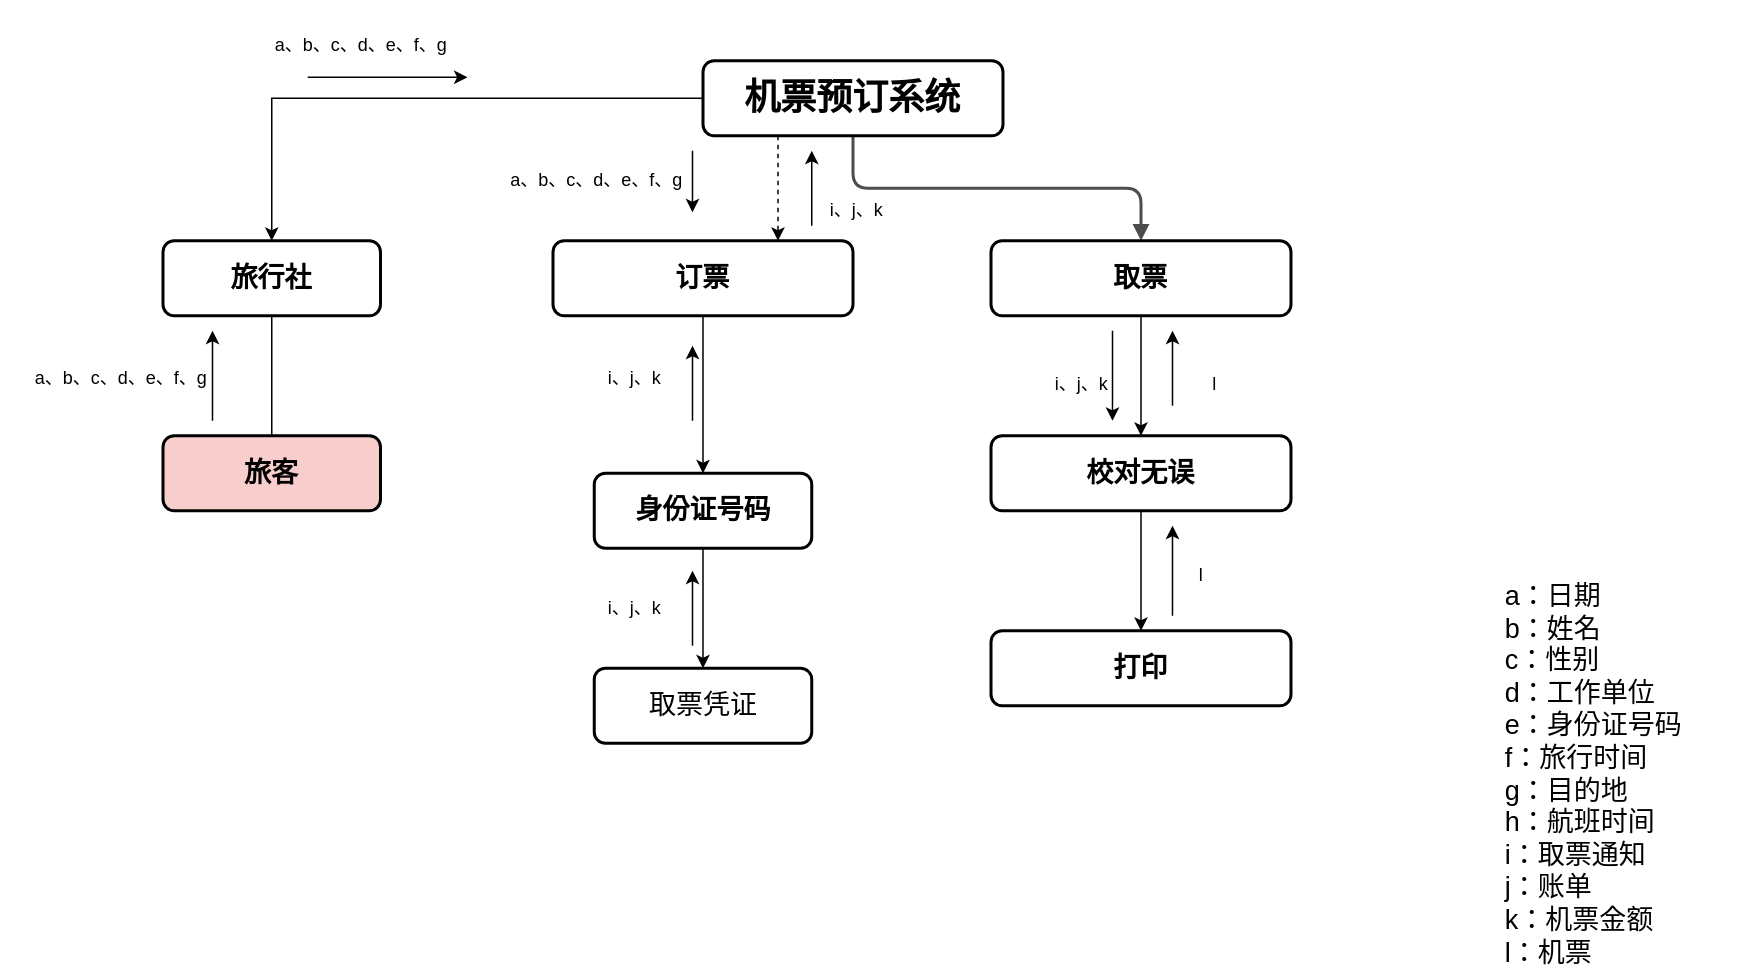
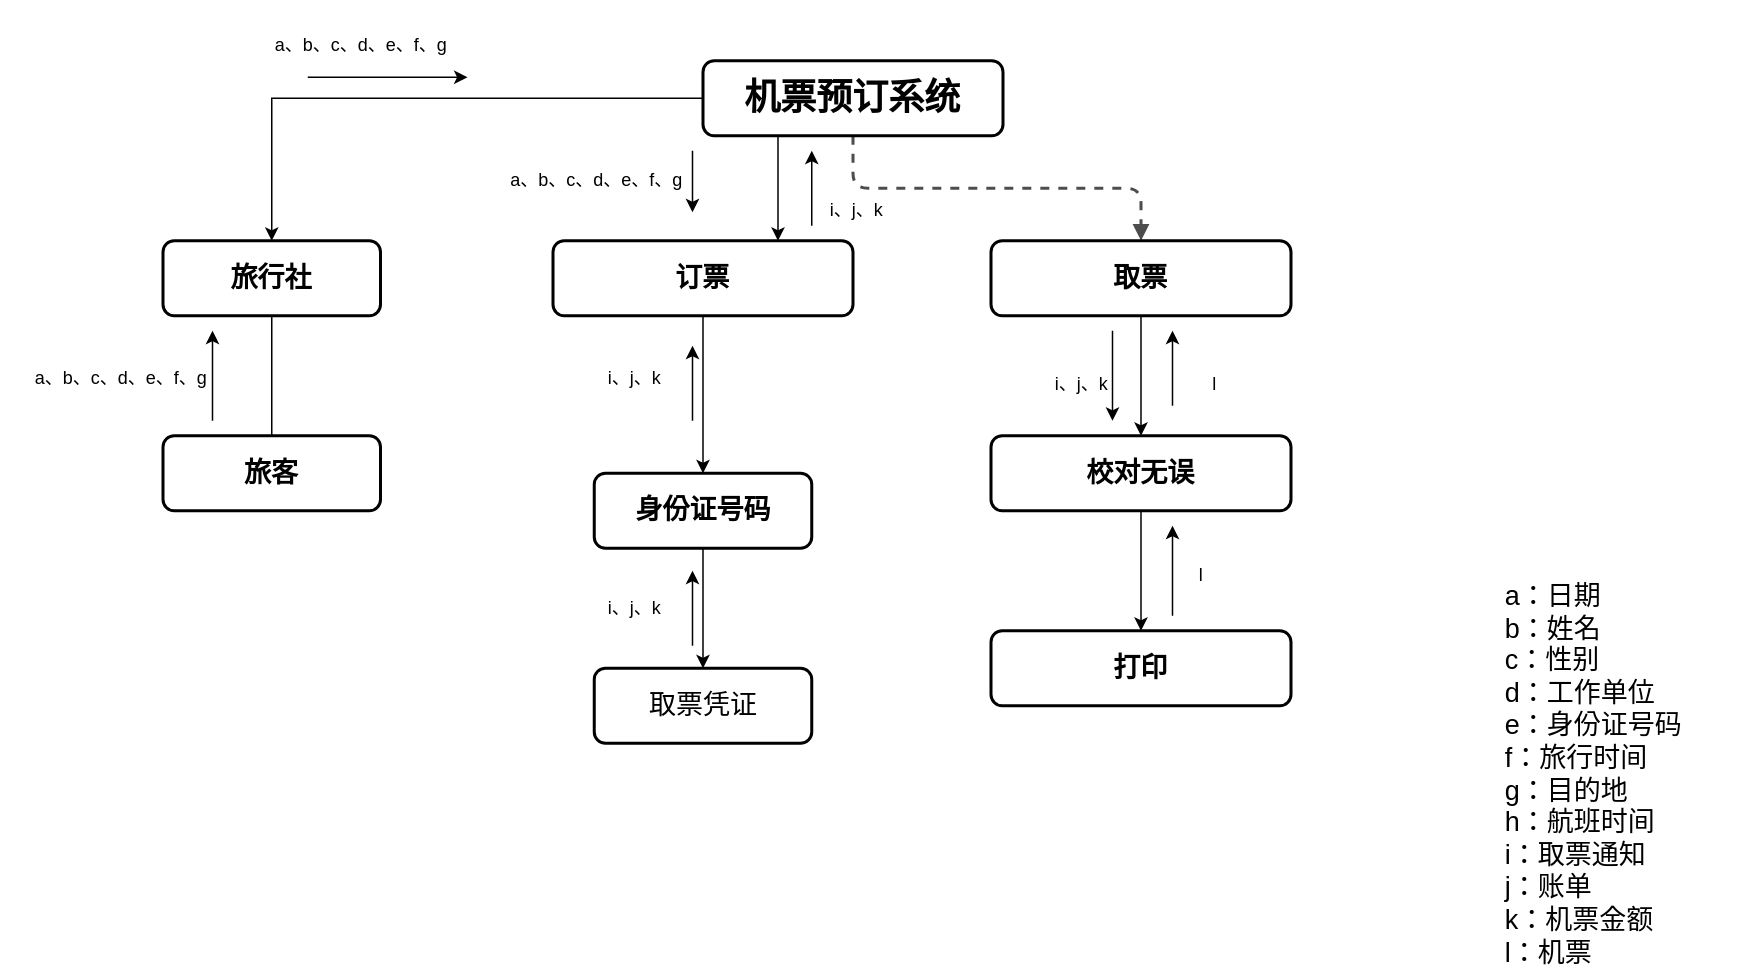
(778, 182) -> (778, 182)
(987, 188) -> (987, 188)
(272, 473) -> (272, 473)
